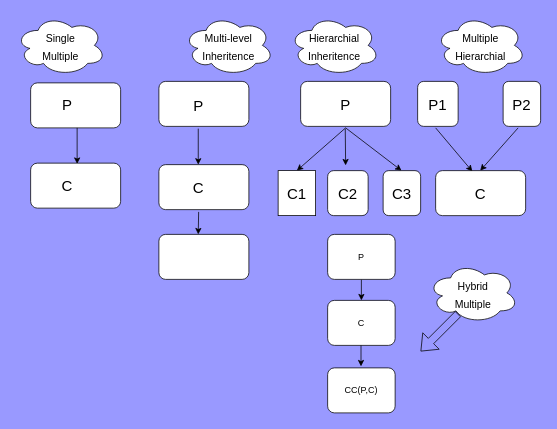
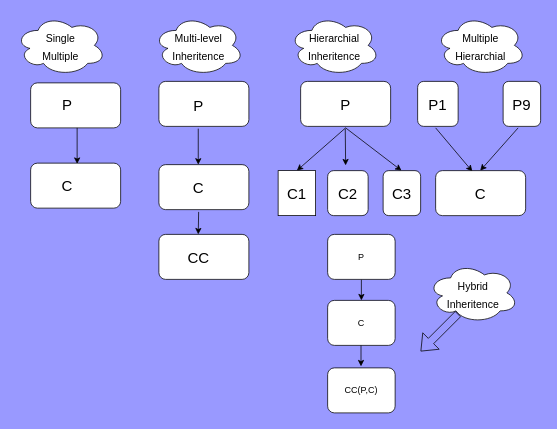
(228, 45) -> (198, 45)
(522, 104) -> (522, 104)
none -> (198, 257)
(473, 293) -> (473, 293)
